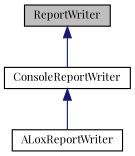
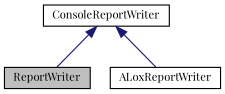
(67, 53) -> (73, 51)
